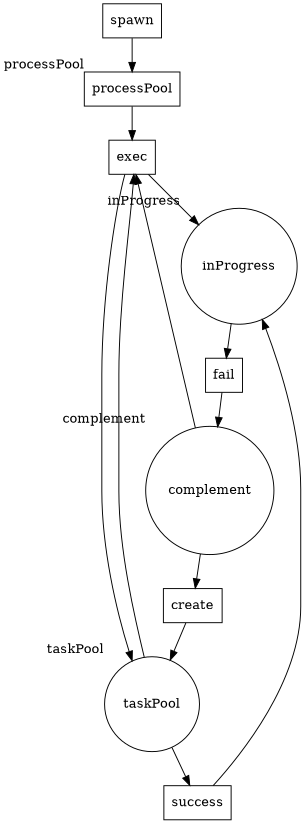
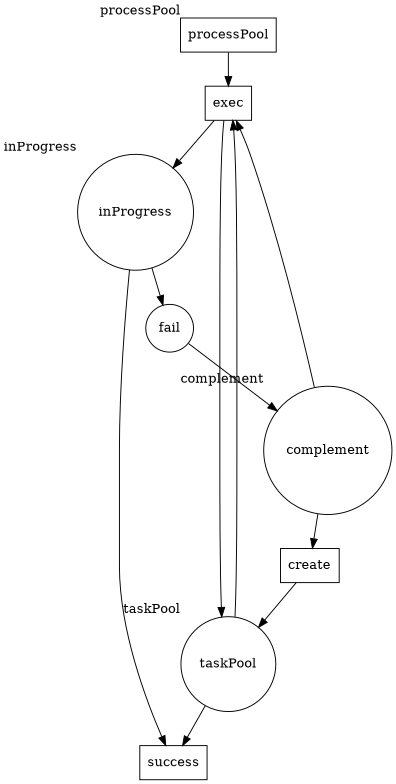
(132, 21) -> none
(224, 375) -> (170, 328)
(301, 567) -> (119, 506)
